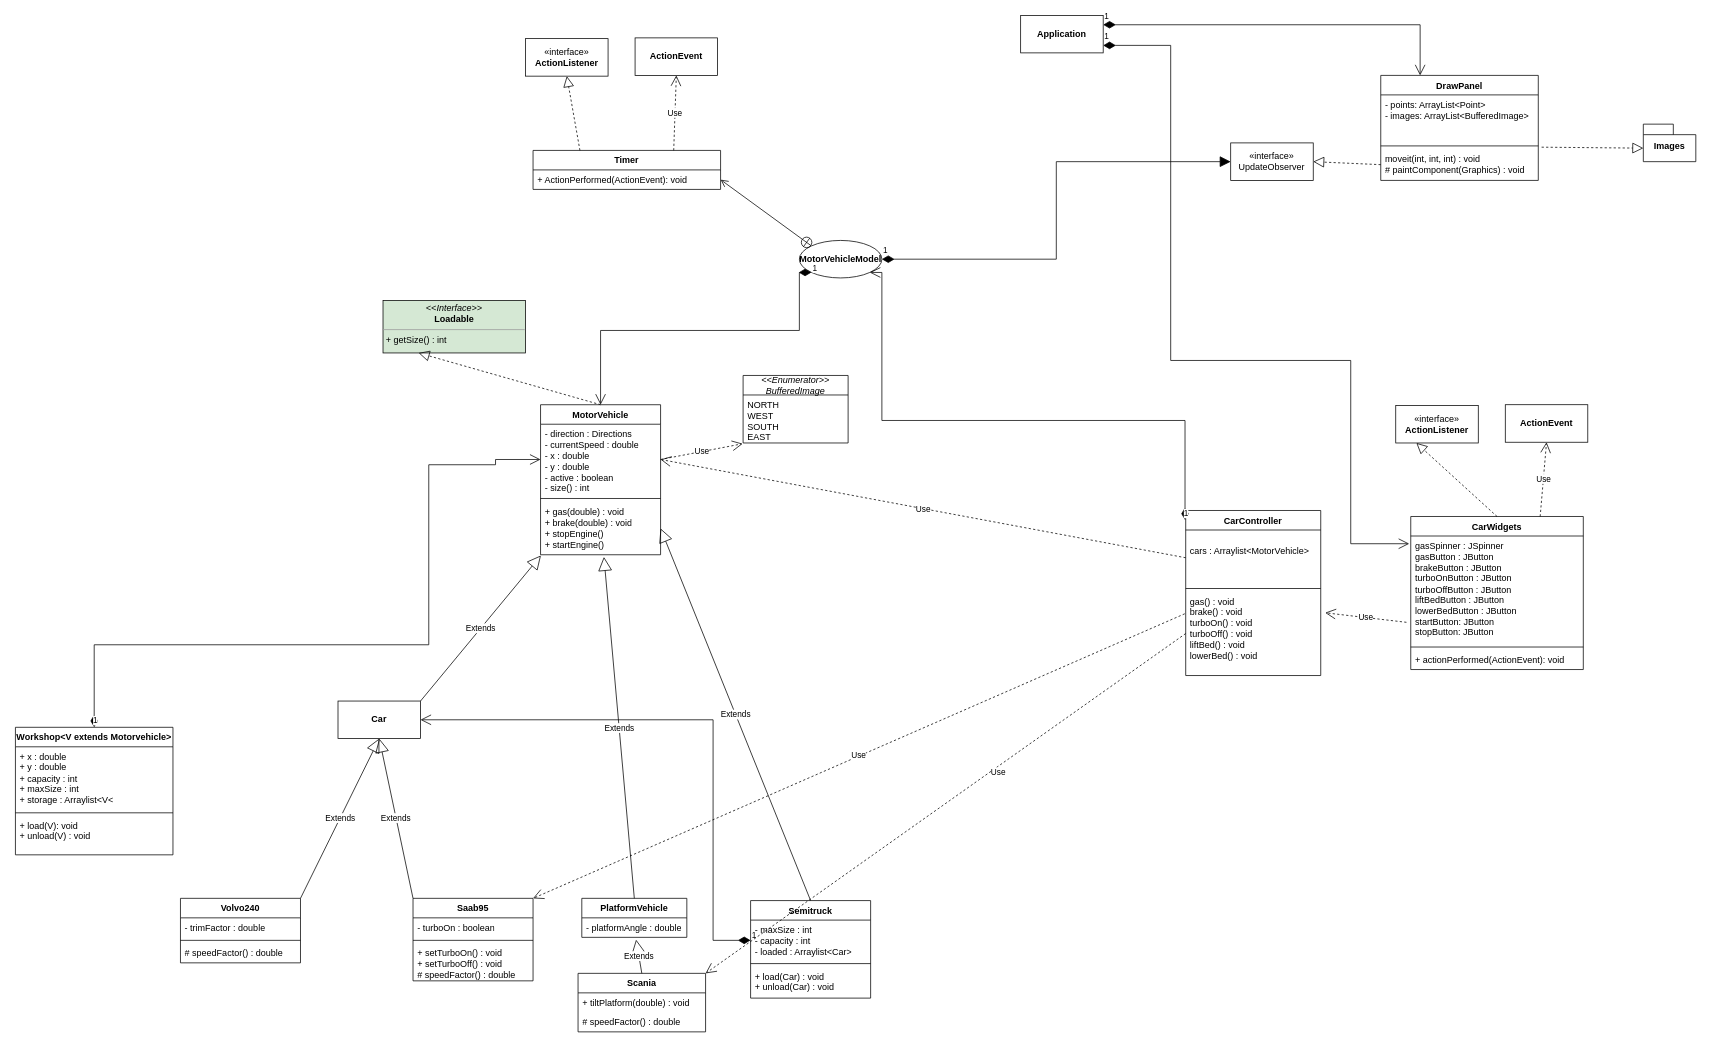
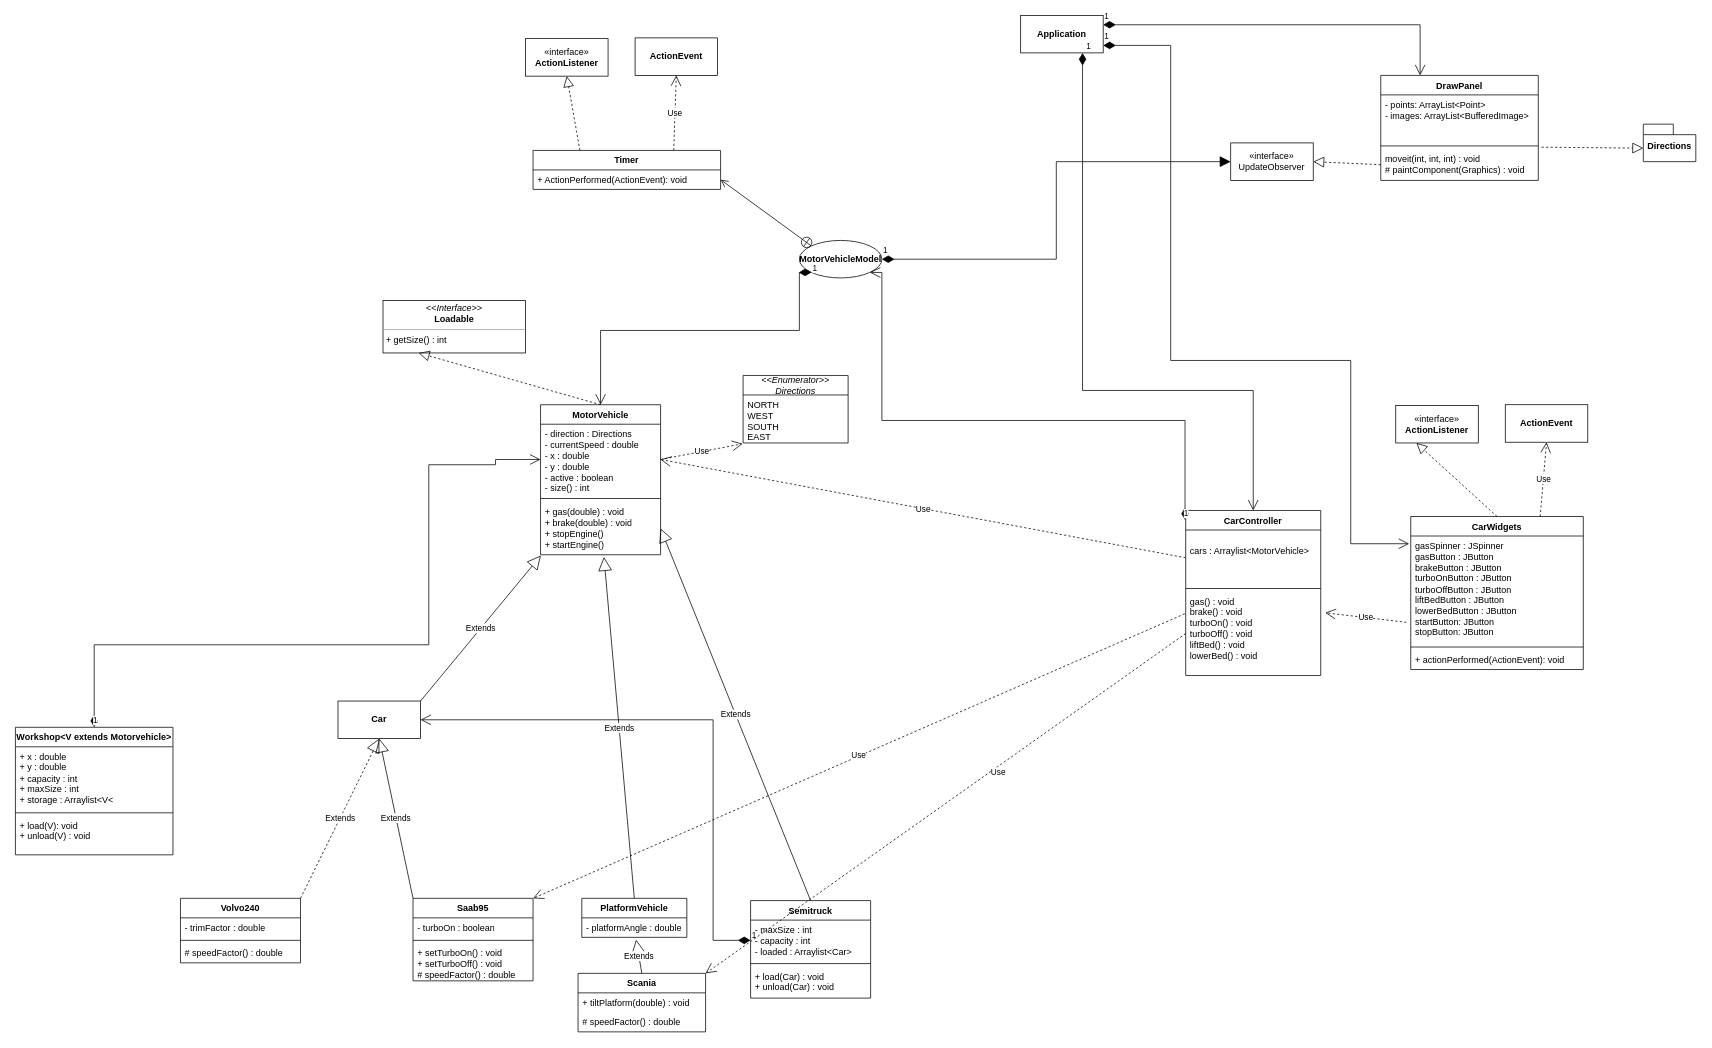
(1669, 147) -> (1669, 147)
(454, 327) -> (454, 327)
none -> (1082, 371)
(795, 385) -> (795, 385)
(319, 859) -> (319, 859)
